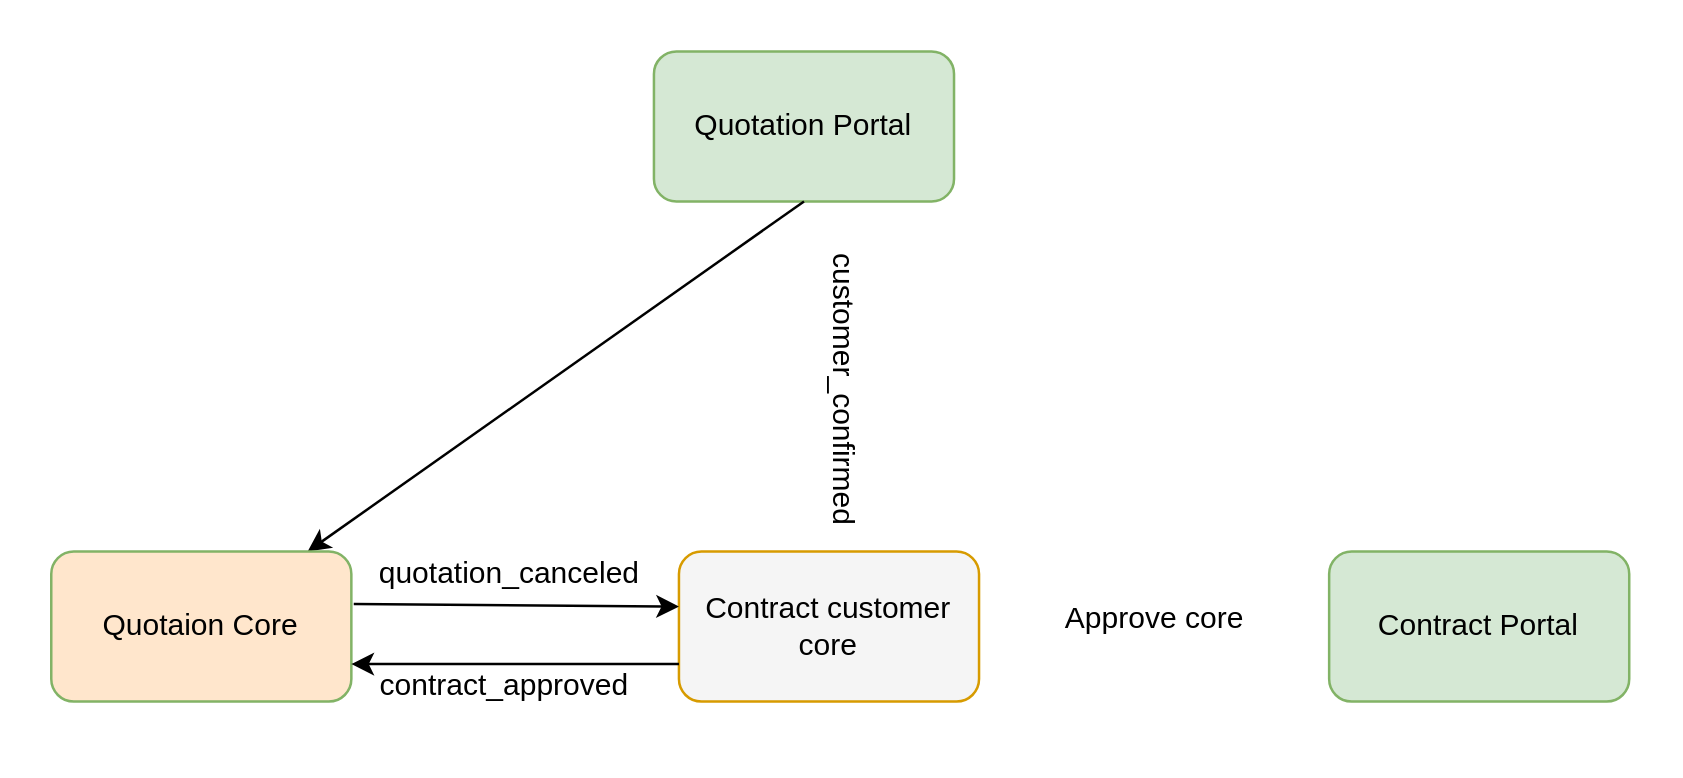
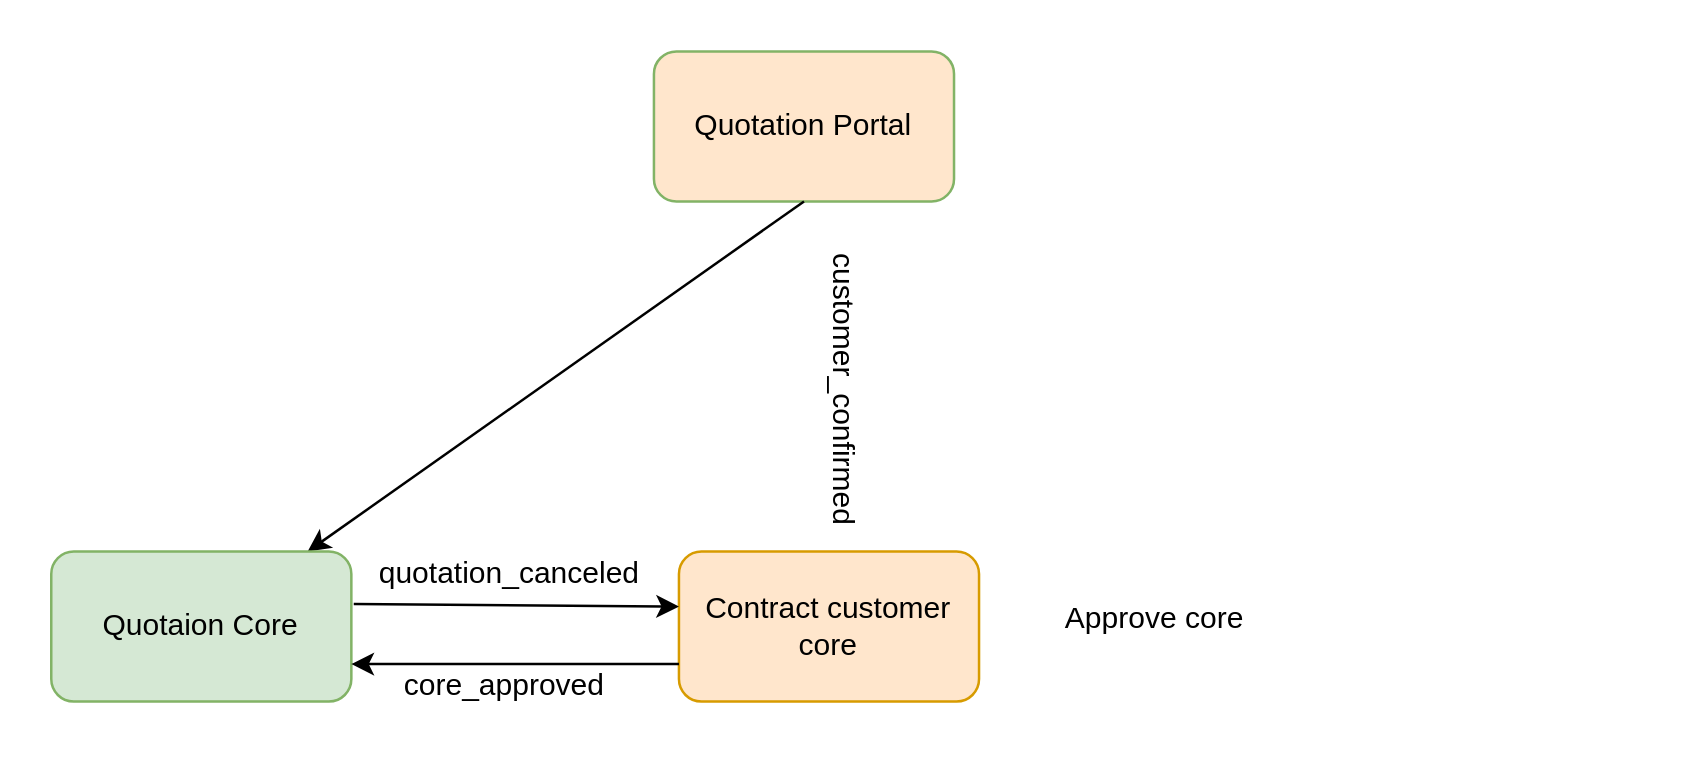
(804, 126) -> (804, 126)
(201, 626) -> (201, 626)
(829, 626) -> (829, 626)
(1479, 626) -> none
(505, 686) -> (505, 686)
